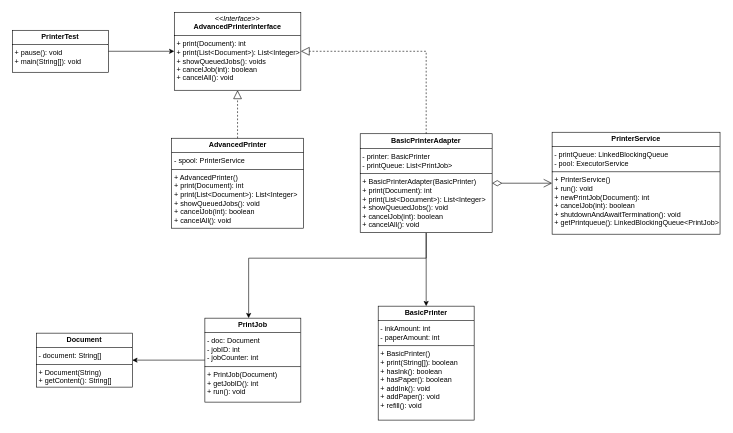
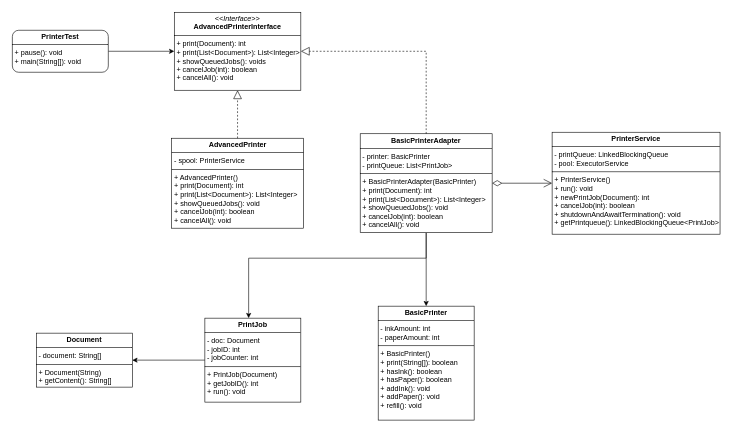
(60, 51) -> (60, 51)
